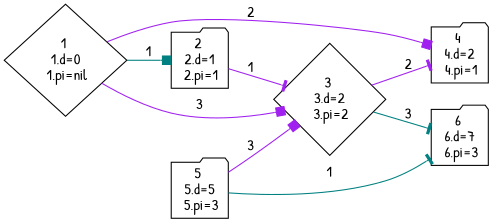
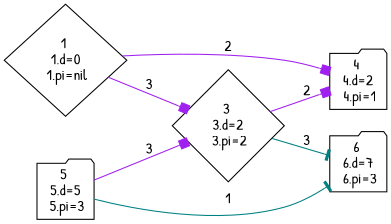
(200, 60) -> none
(399, 76) -> (295, 103)
